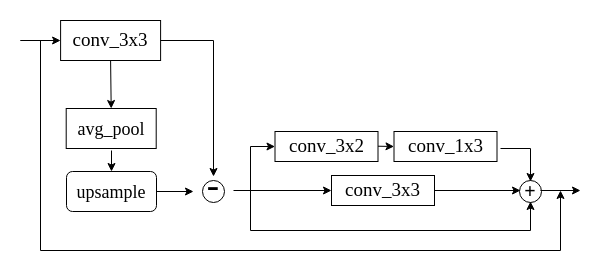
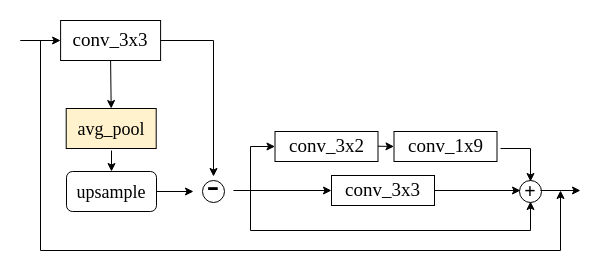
(111, 129) -> (111, 129)
(446, 147) -> (446, 147)
